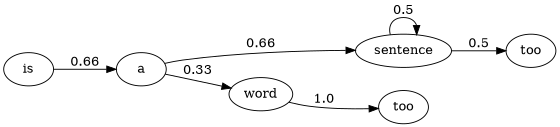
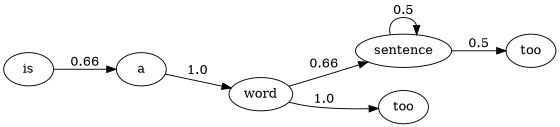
(255, 53) -> (324, 76)
(198, 71) -> (198, 71)
